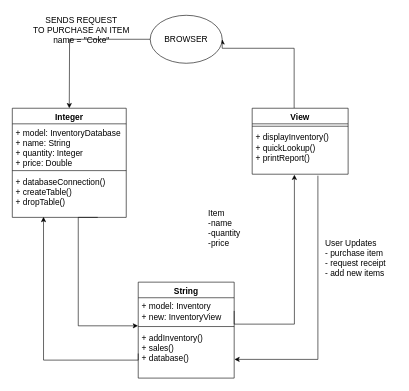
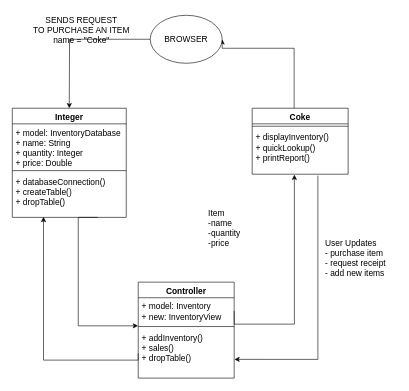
(300, 117) -> (300, 117)
(186, 291) -> (186, 291)
(178, 338) -> (178, 338)
